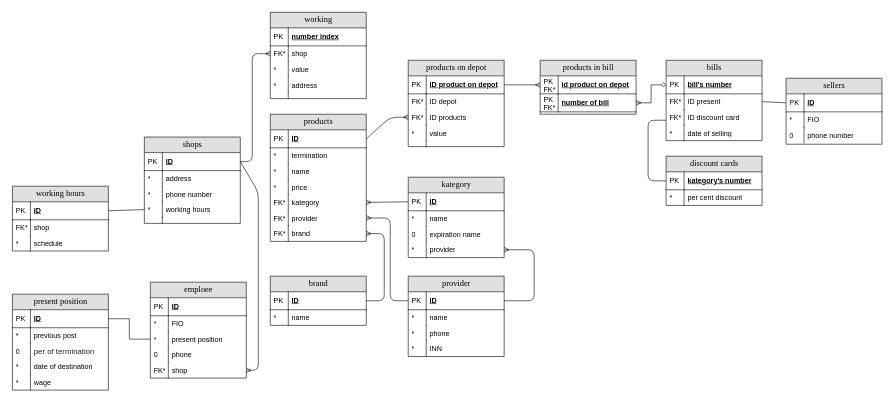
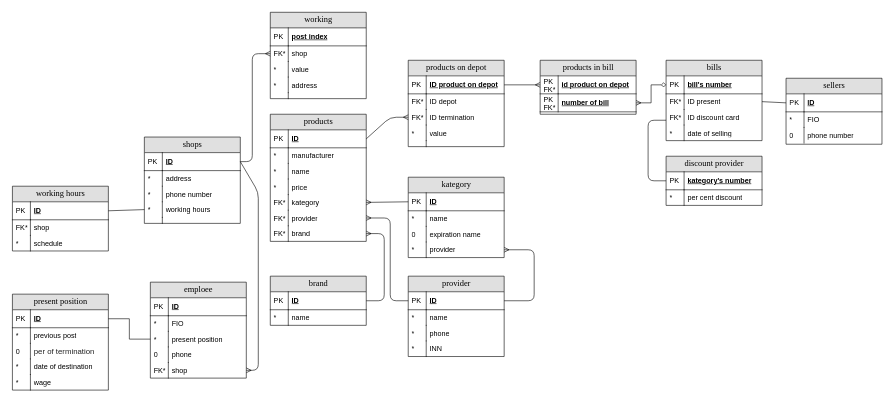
(314, 37) -> (310, 37)
(451, 118) -> (455, 118)
(312, 156) -> (316, 156)
(715, 164) -> (715, 164)
